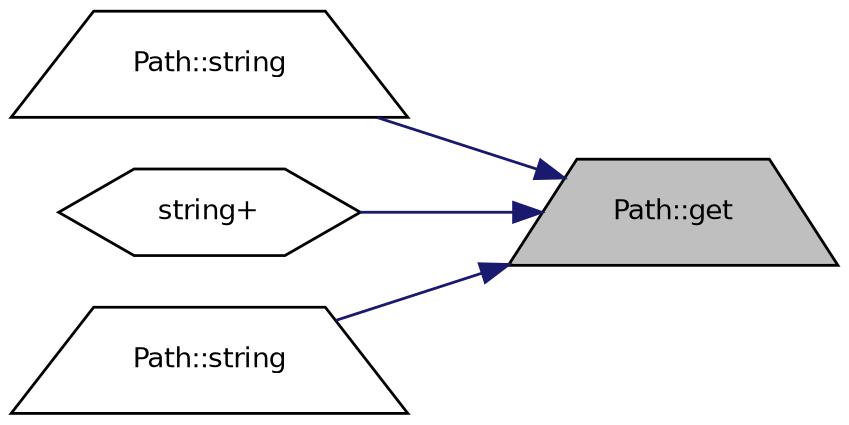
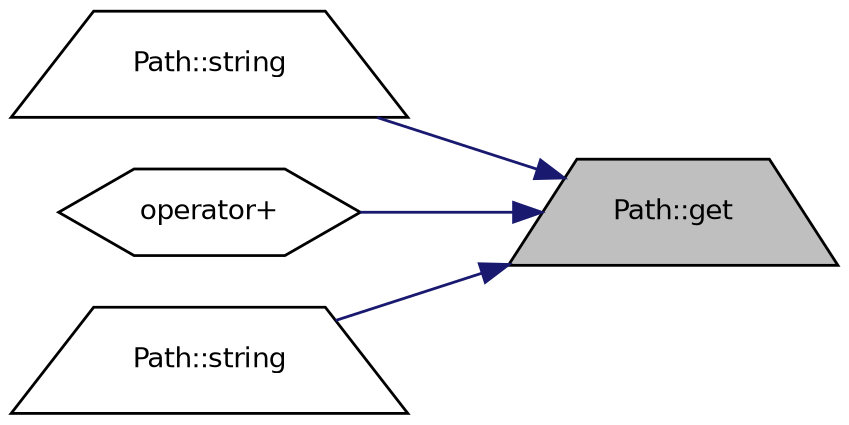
(209, 212) -> (209, 212)
